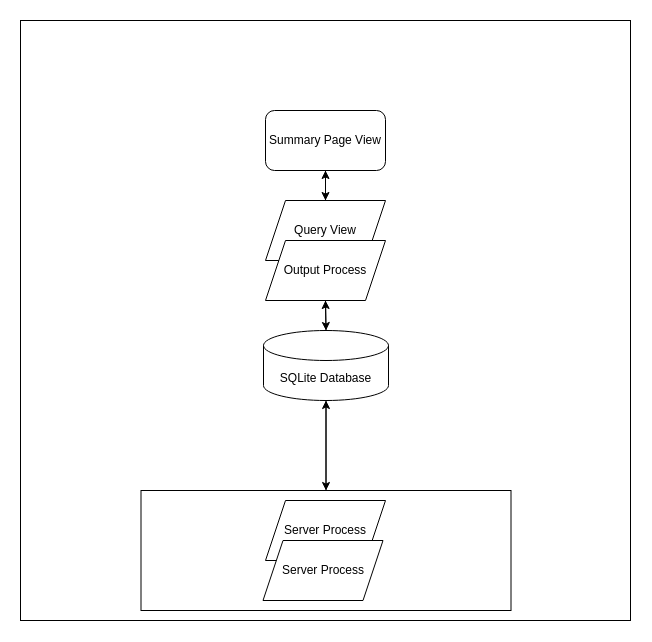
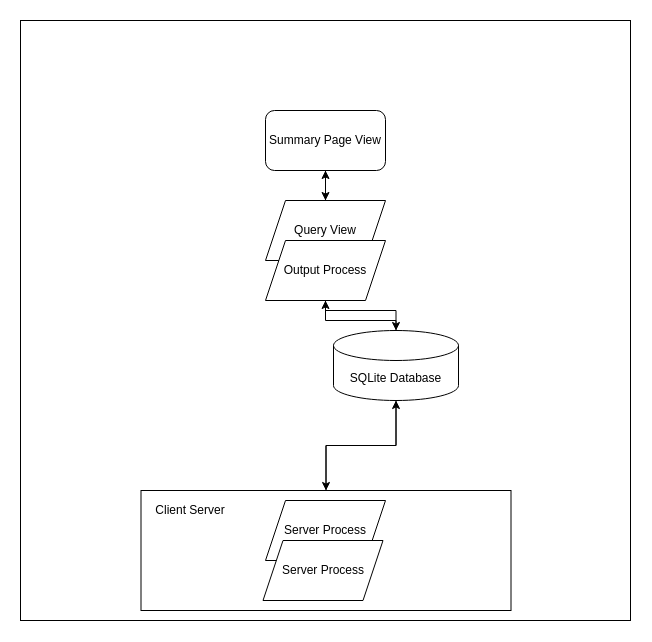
(326, 366) -> (396, 366)
none -> (191, 511)
